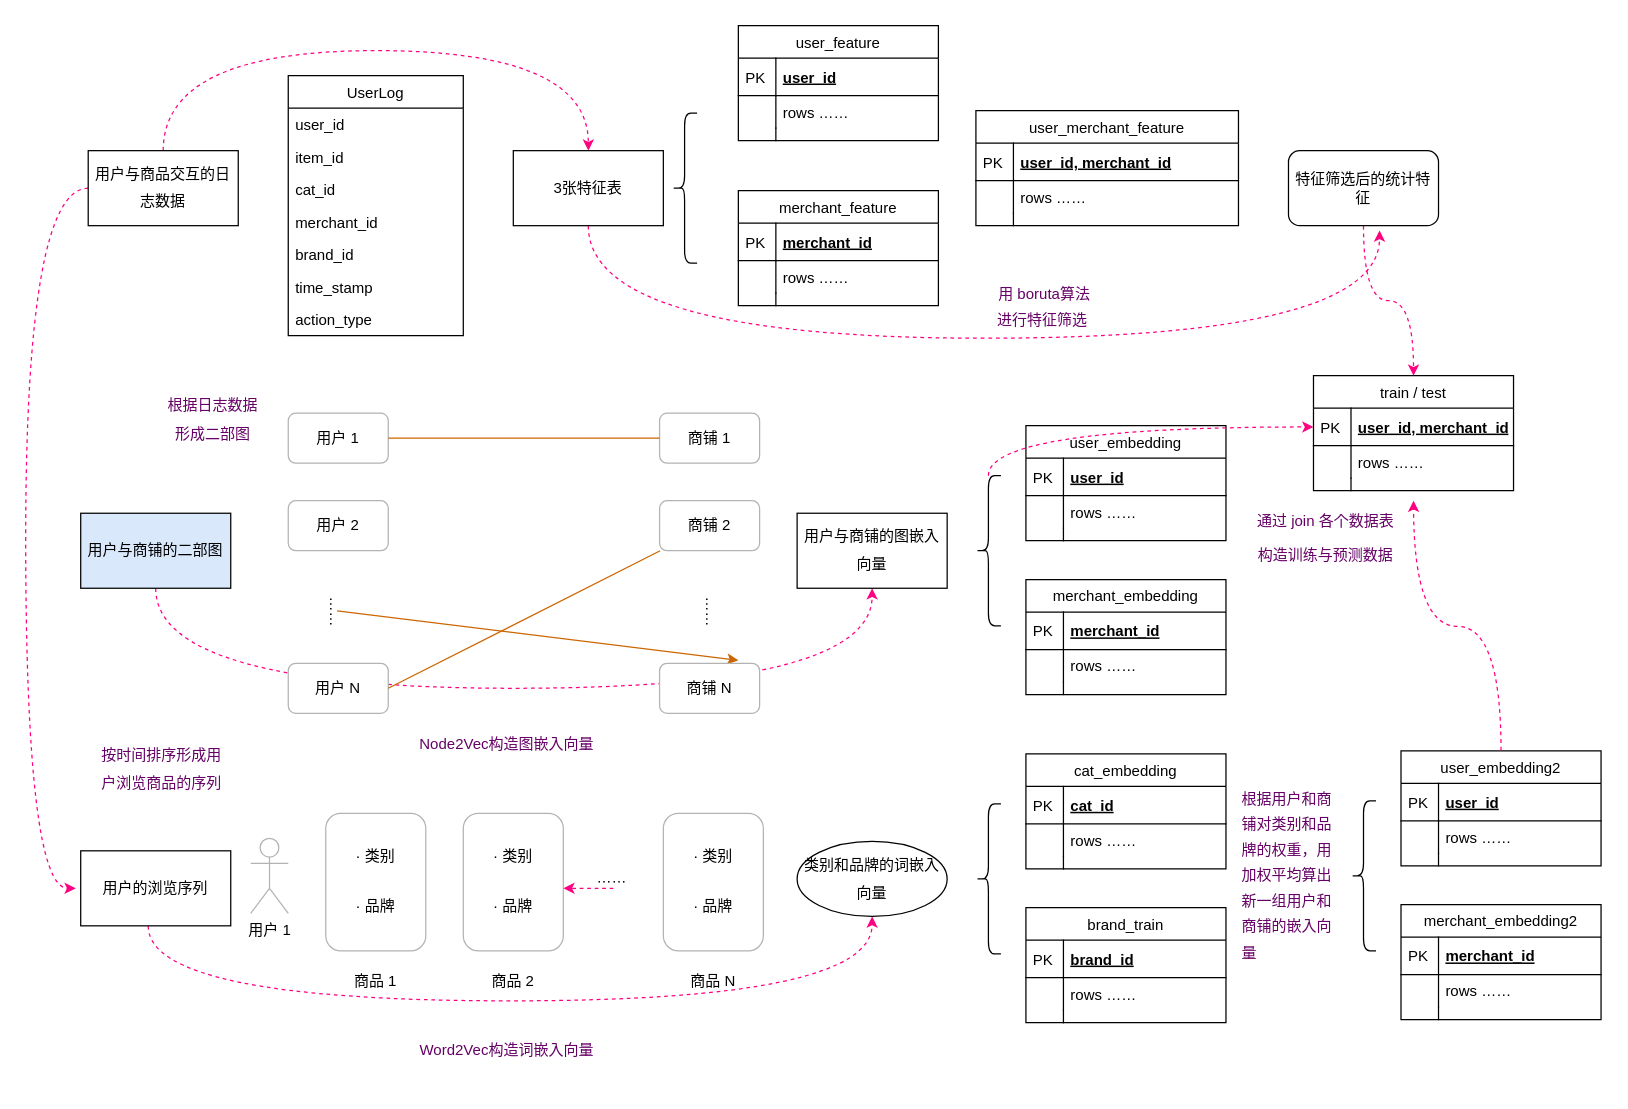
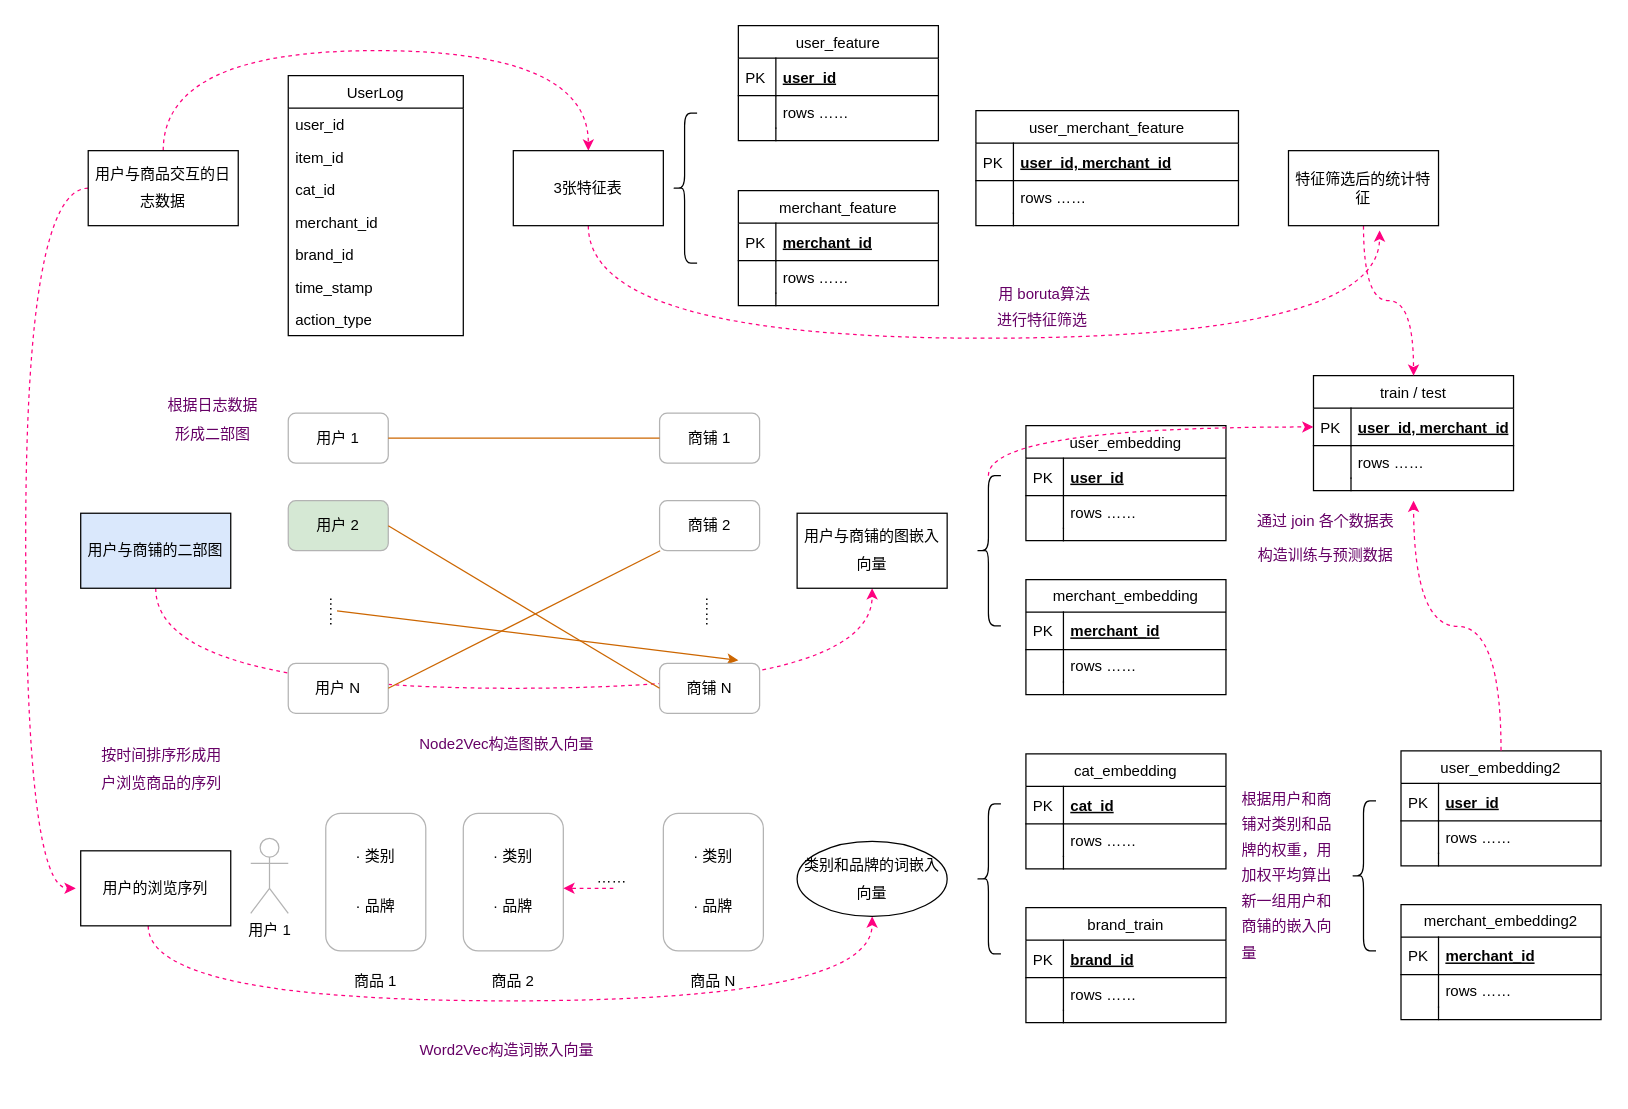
(1363, 188) -> (1363, 188)
(338, 526) -> (338, 526)
none -> (524, 607)
